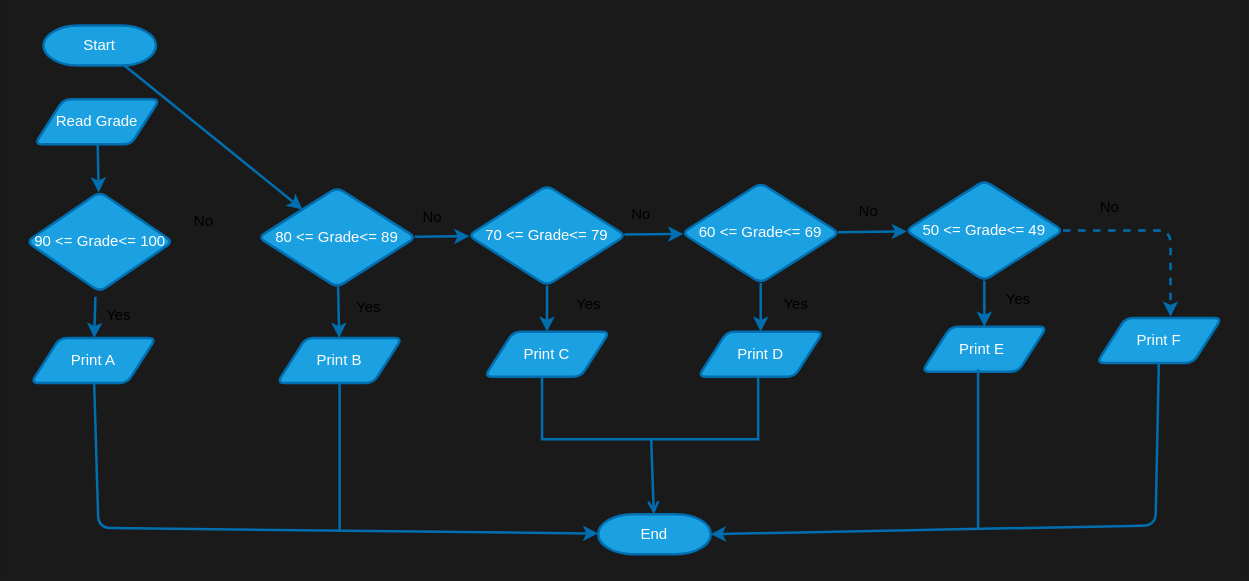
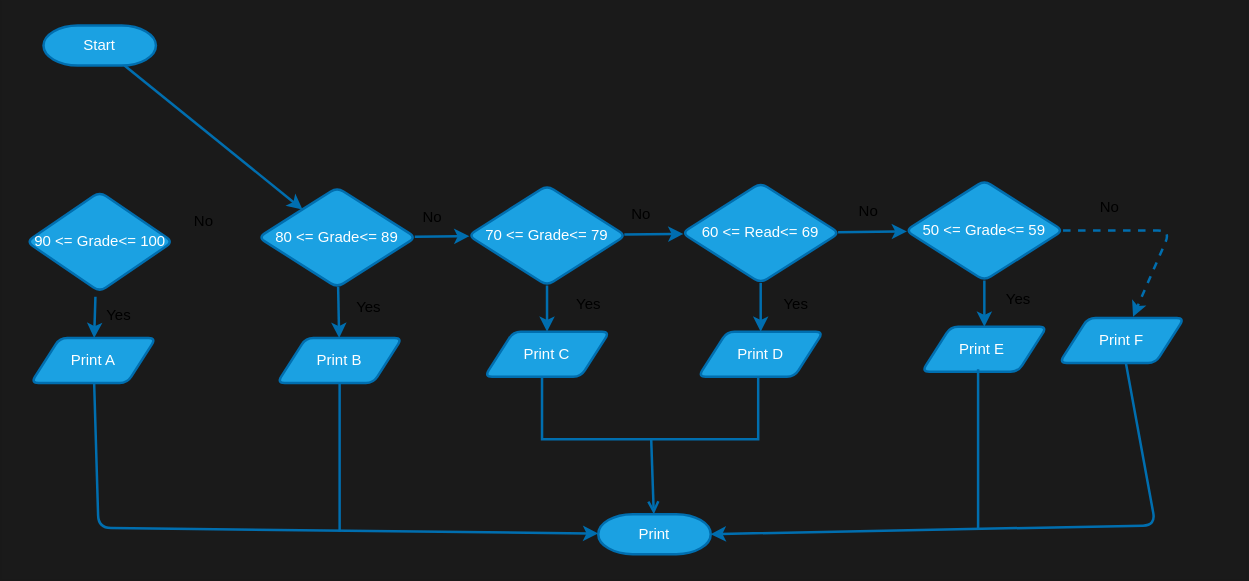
(97, 122) -> none
(98, 163) -> none
(984, 231) -> (984, 231)
(761, 233) -> (761, 233)
(1159, 341) -> (1122, 341)
(654, 534) -> (654, 534)
